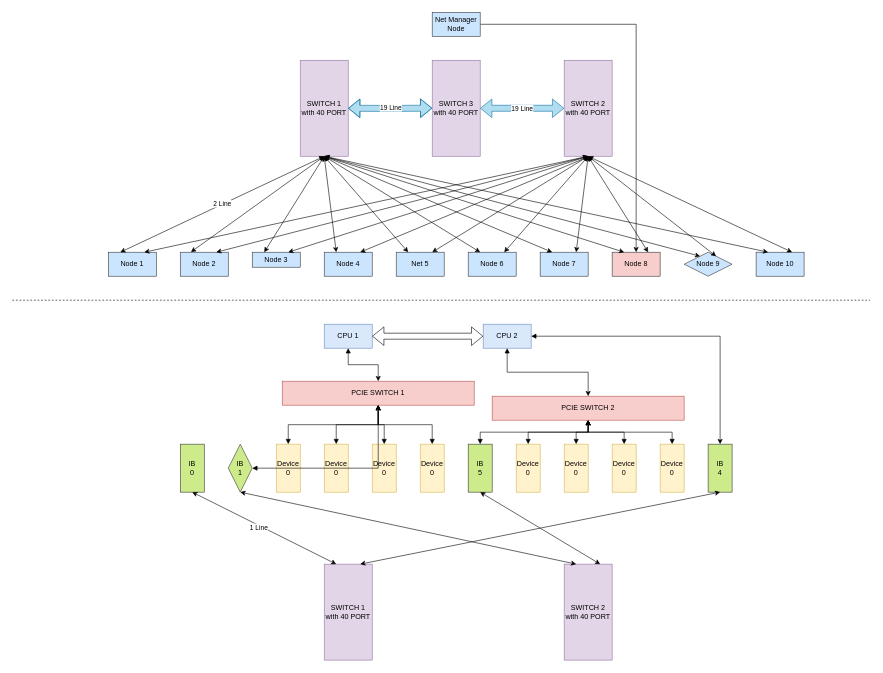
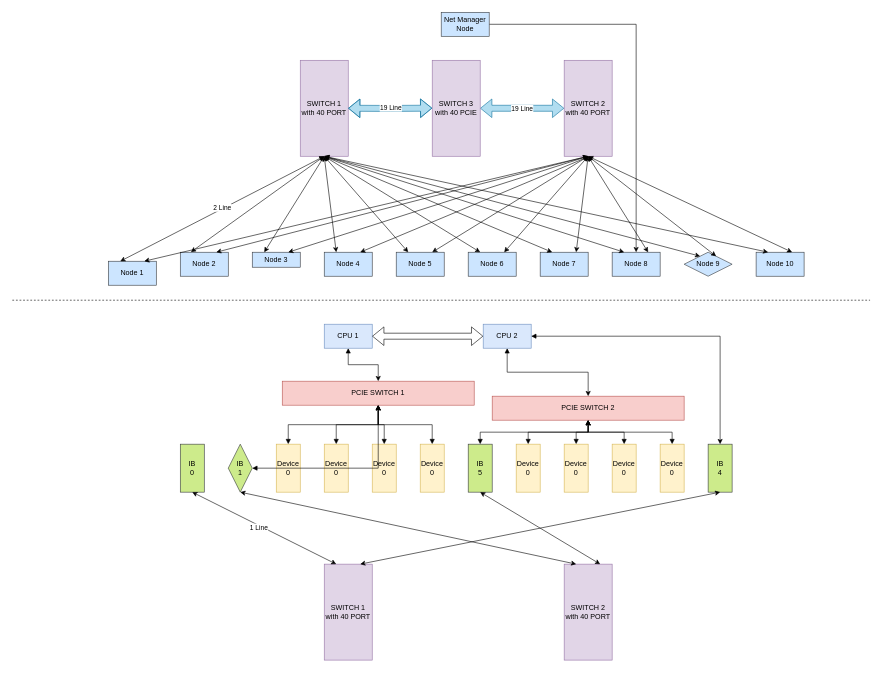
(456, 24) -> (465, 24)
(456, 108) -> (456, 108)
(132, 264) -> (132, 273)
(420, 264) -> (420, 264)
(636, 264) -> (636, 264)
